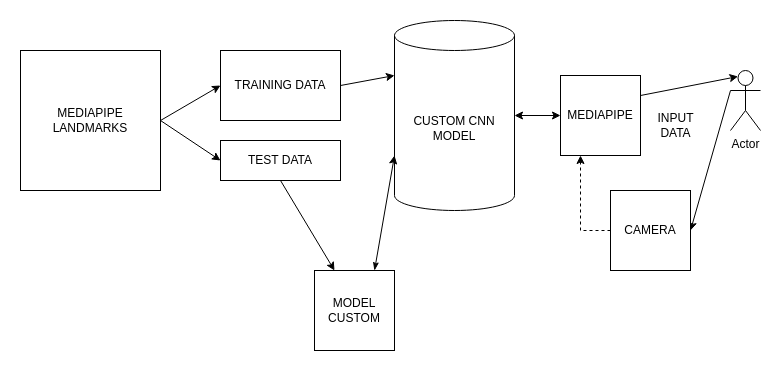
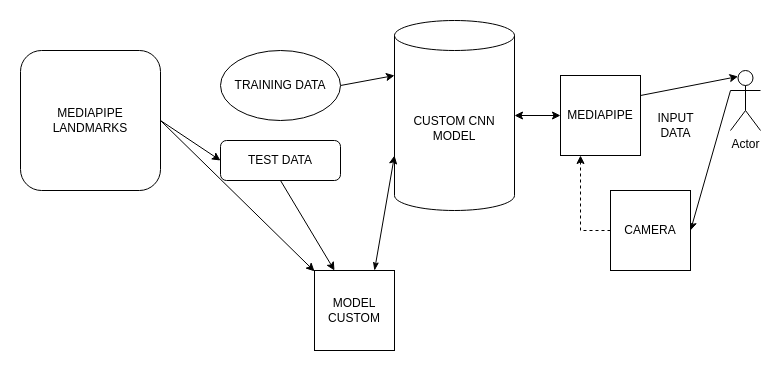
(281, 86) -> (281, 86)
(188, 104) -> (238, 196)
(91, 121) -> (91, 121)
(281, 161) -> (281, 161)
